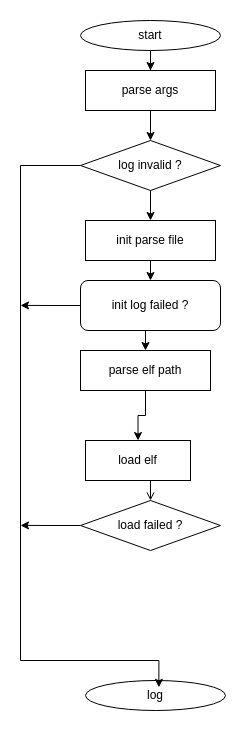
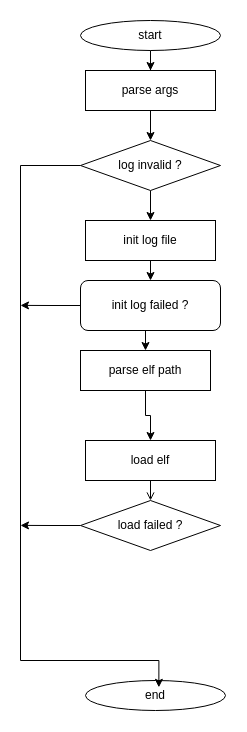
(151, 241) -> (151, 241)
(138, 461) -> (151, 461)
(156, 696) -> (156, 696)
